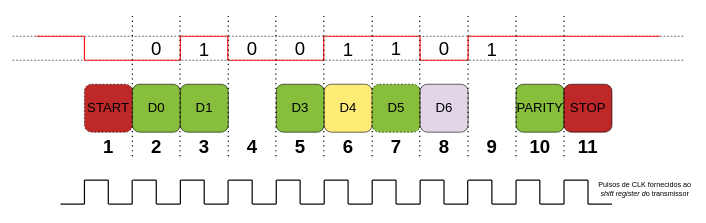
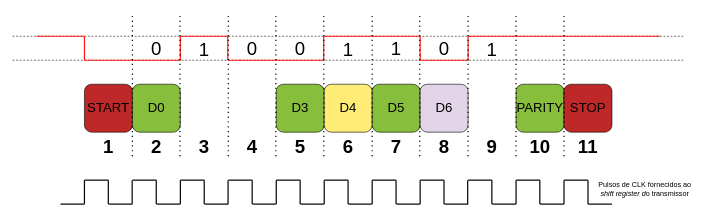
(108, 108) -> (108, 108)
(204, 108) -> none
(396, 108) -> (396, 108)
